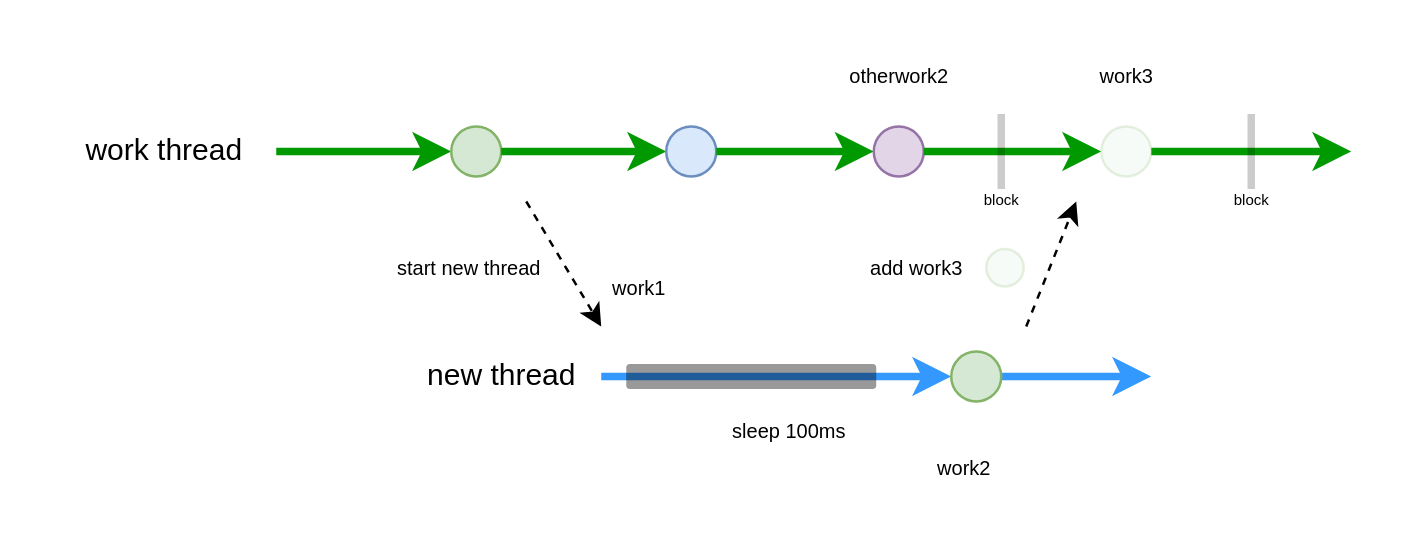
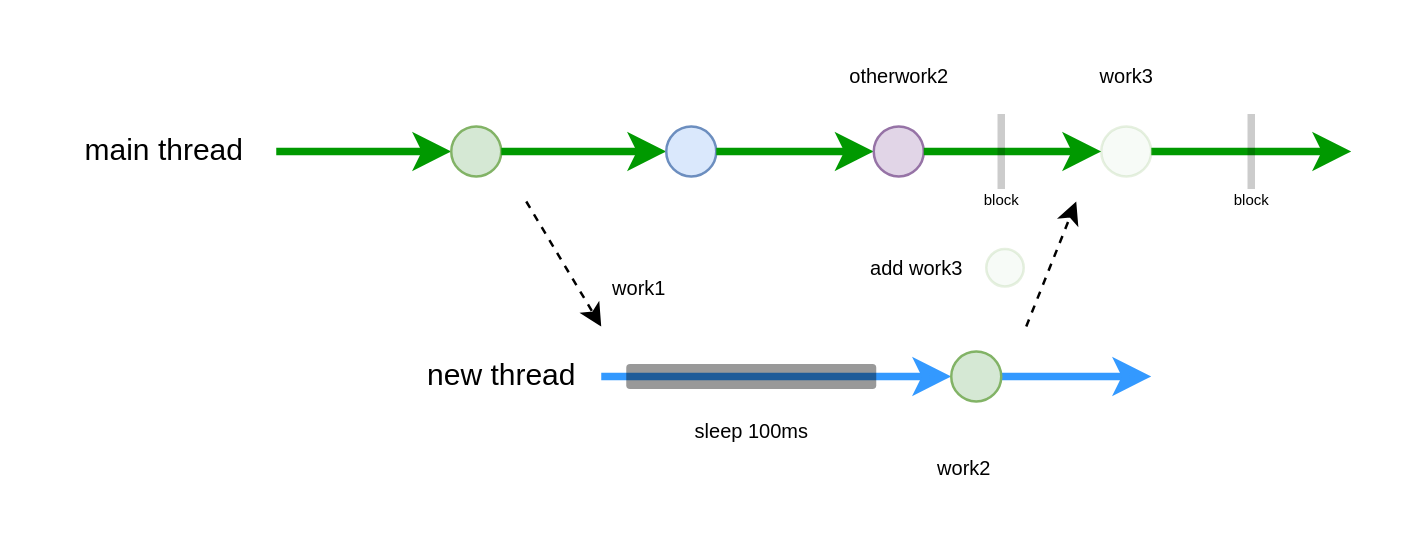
(165, 151) -> (165, 151)
(469, 269) -> none
(789, 431) -> (751, 431)
